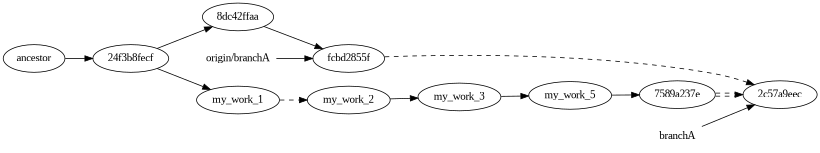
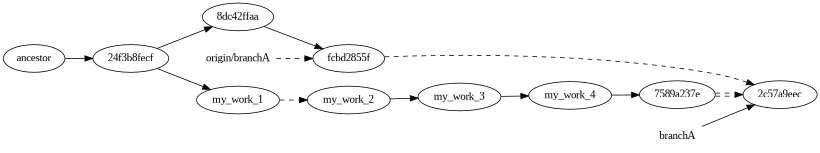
(291, 58) -> (291, 58)
(570, 95) -> (570, 95)
